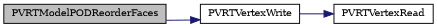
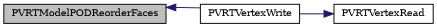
(178, 20) -> (188, 8)
